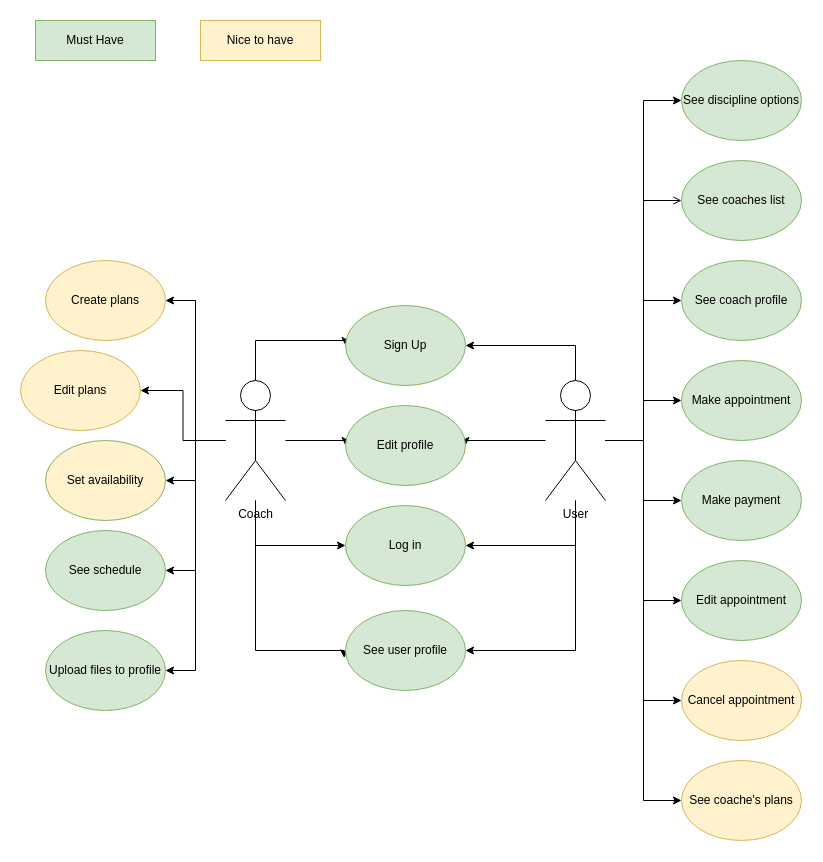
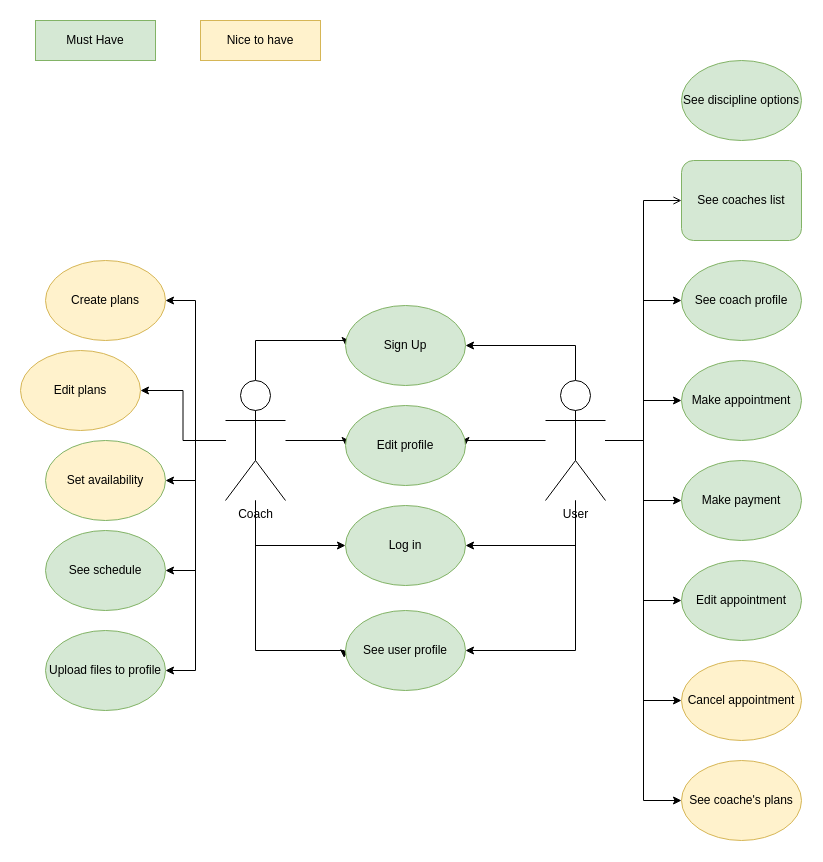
(644, 135) -> none
(742, 201) -> (742, 201)
